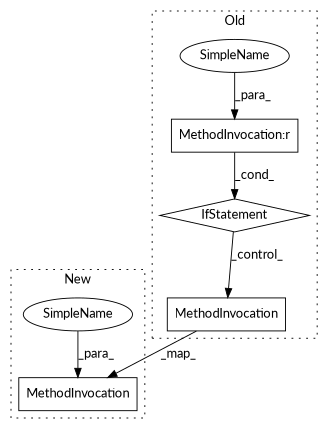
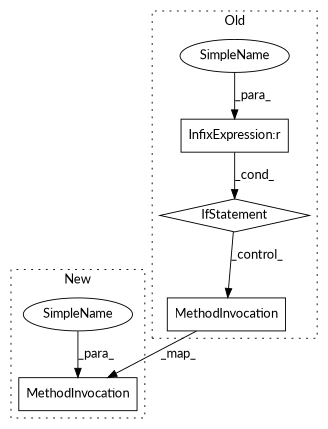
(235, 136) -> (235, 136)
